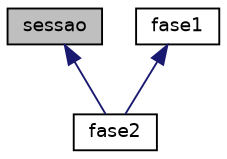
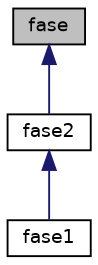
(55, 26) -> (49, 26)
(141, 88) -> (49, 195)
